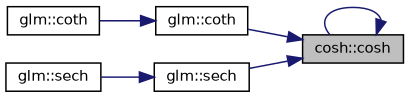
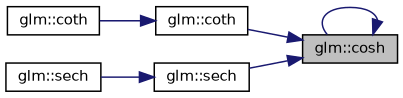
(353, 49) -> (350, 49)
